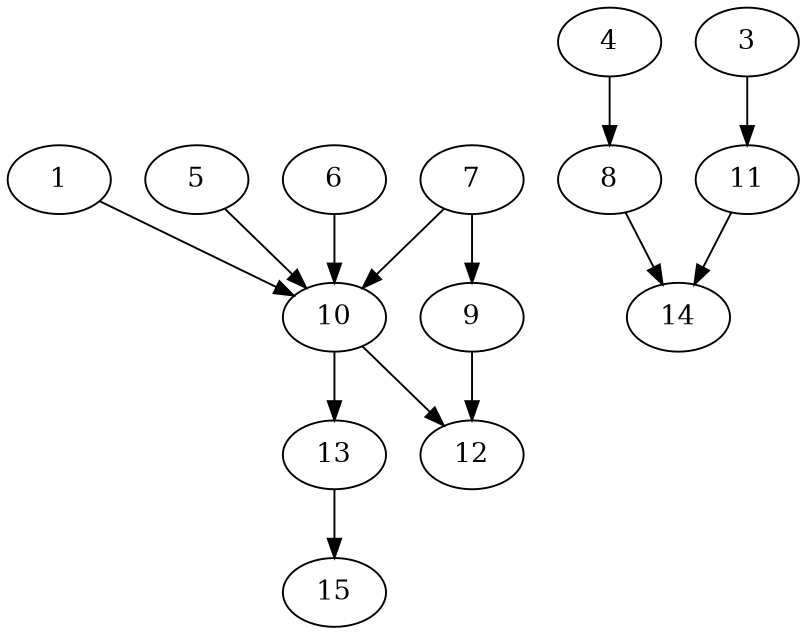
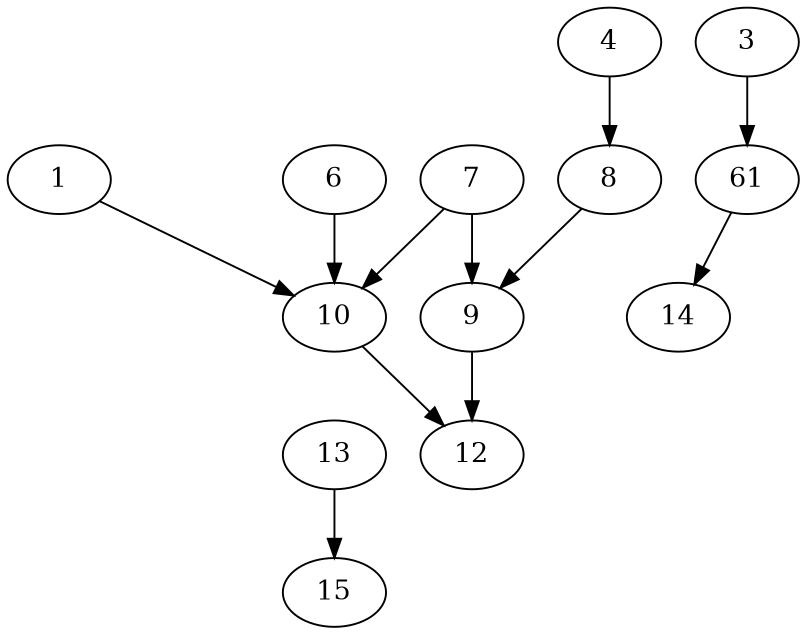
(197, 180) -> none
(747, 180) -> (747, 180)
(640, 240) -> (548, 242)
(334, 377) -> none
